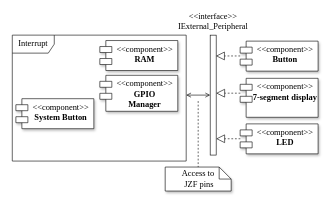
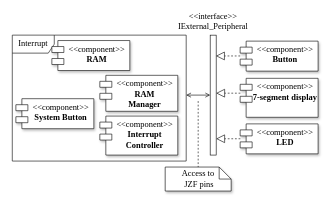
(139, 56) -> (91, 56)
(145, 95) -> (145, 95)
none -> (139, 136)
